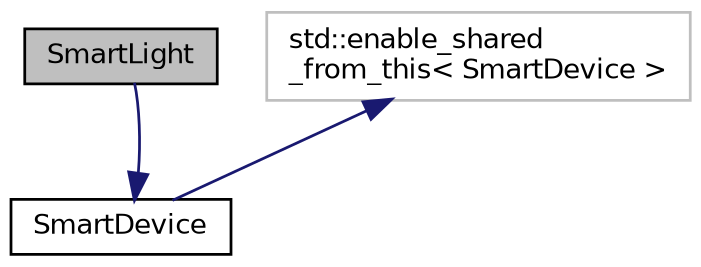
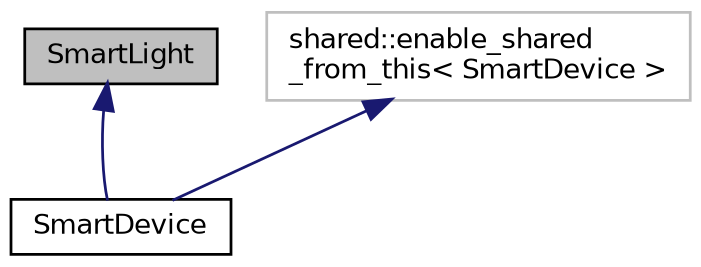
(478, 56) -> (478, 56)
(139, 127) -> (103, 156)
